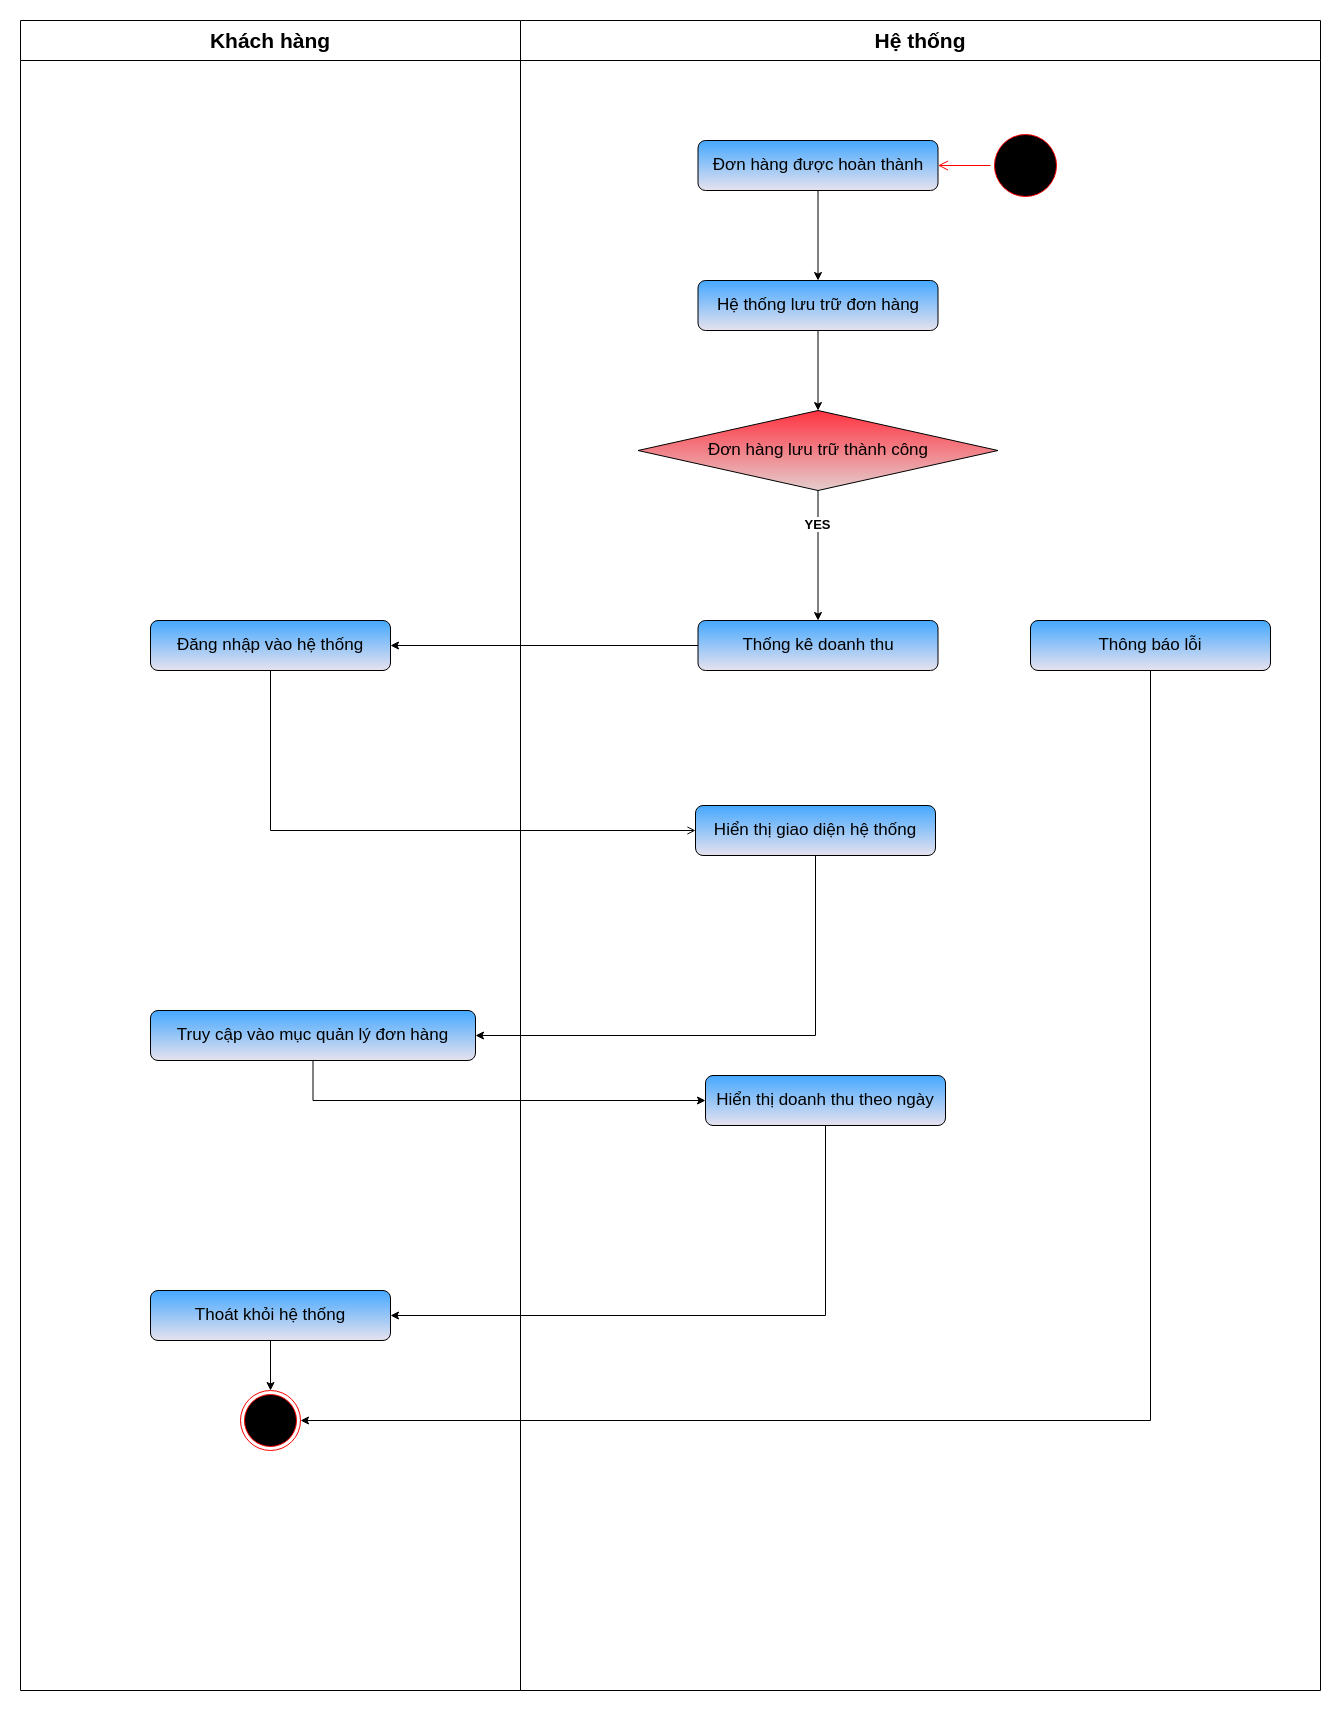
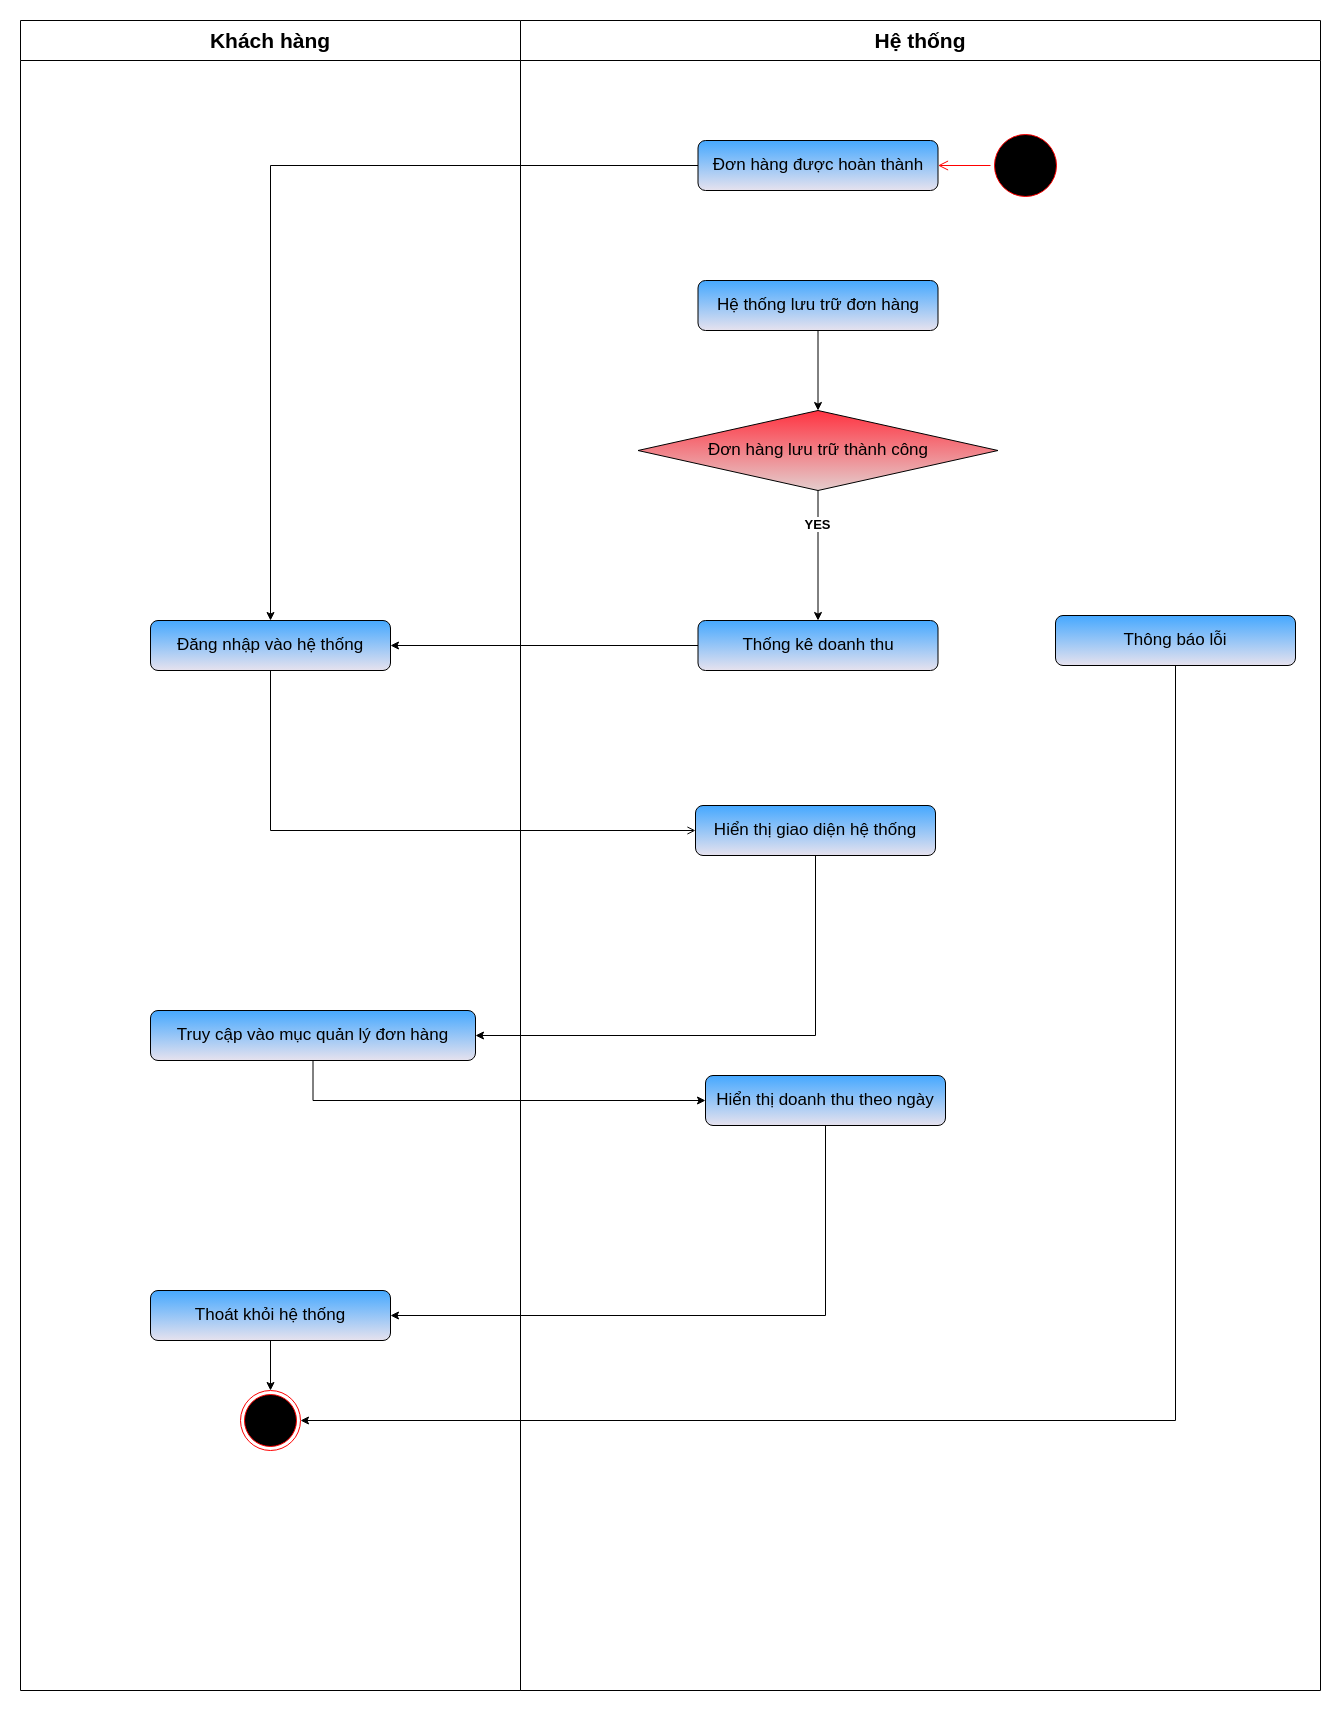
(818, 232) -> (271, 176)
(1151, 646) -> (1176, 641)
